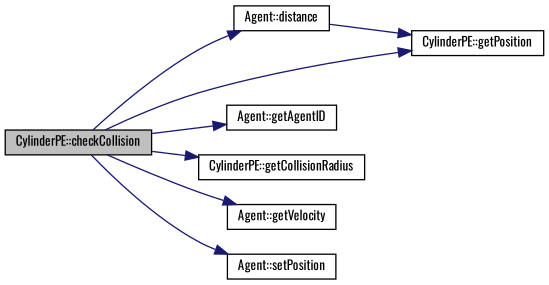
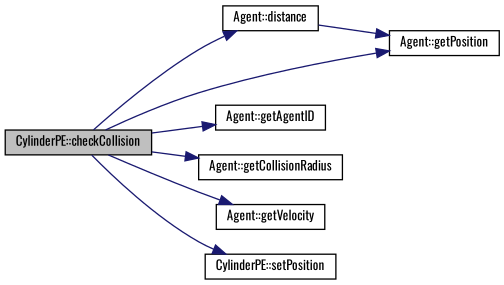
(478, 43) -> (444, 43)
(282, 167) -> (271, 167)
(282, 267) -> (271, 267)
